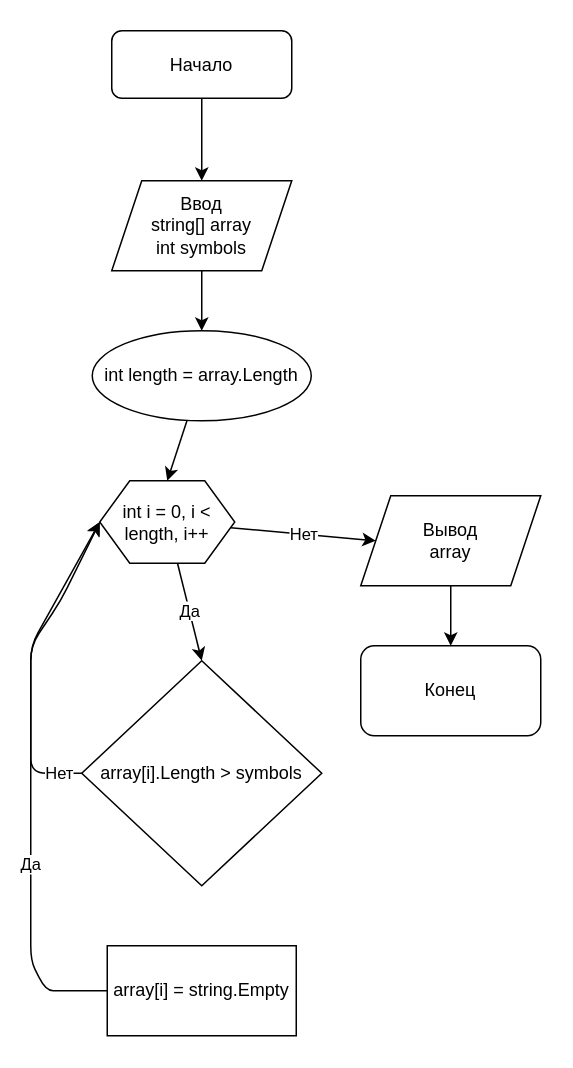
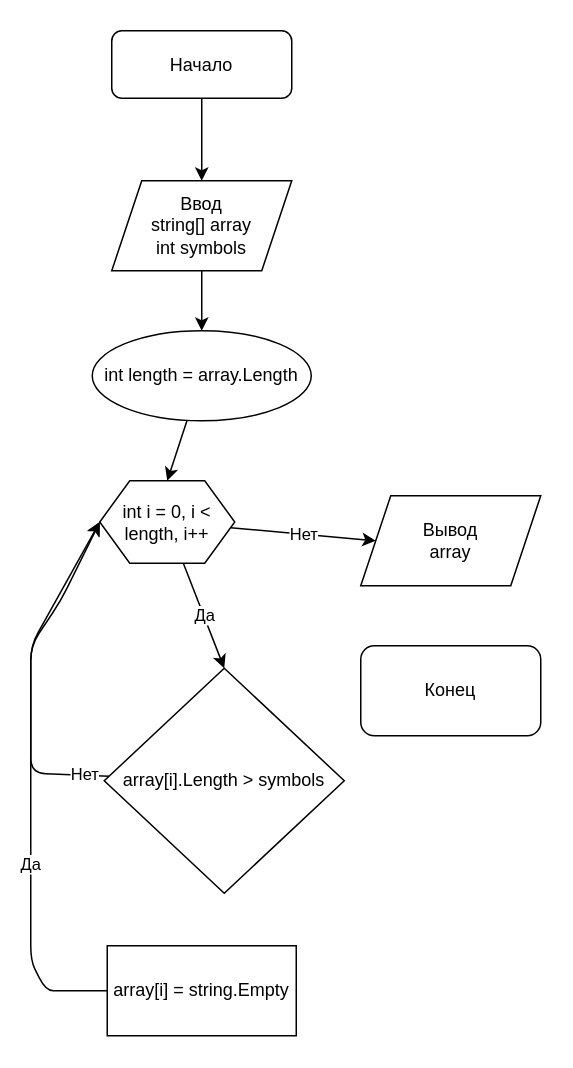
(451, 611) -> none
(202, 773) -> (224, 781)
